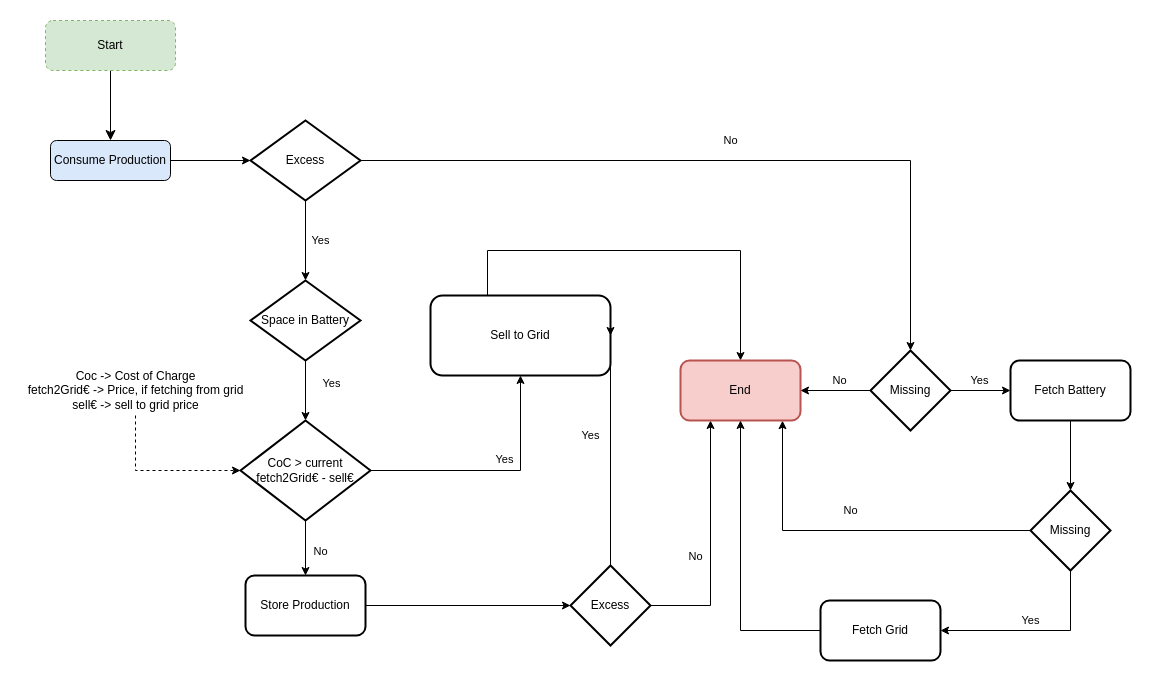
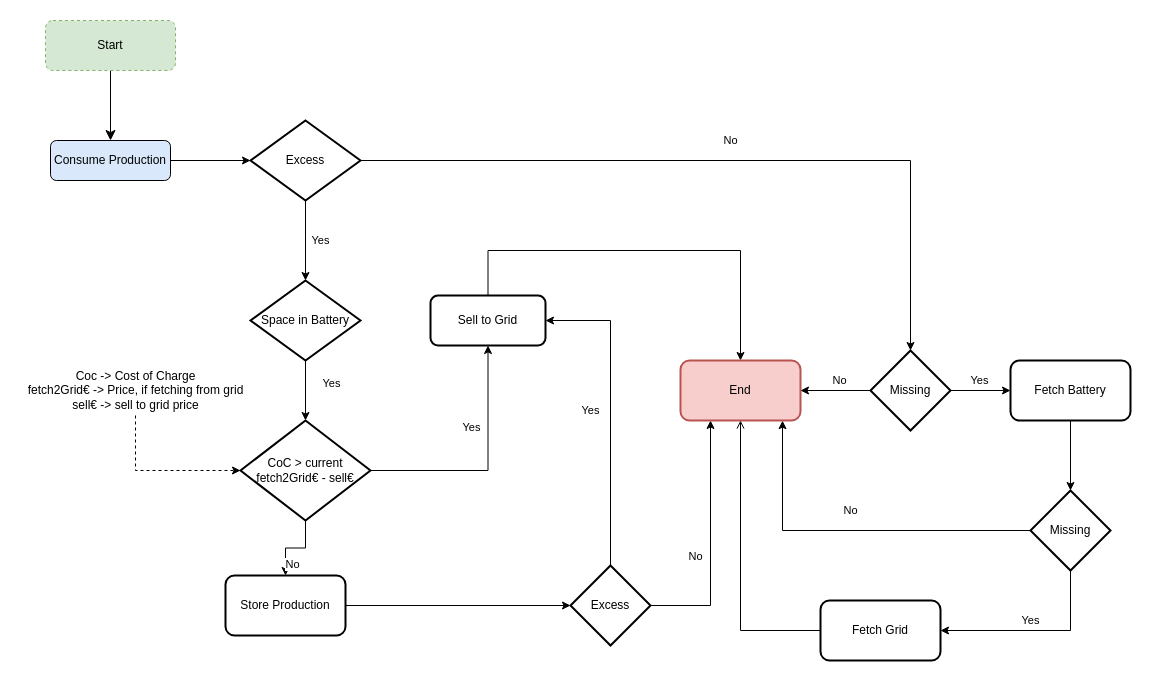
(521, 336) -> (488, 321)
(741, 428) -> (741, 426)
(306, 606) -> (286, 606)
